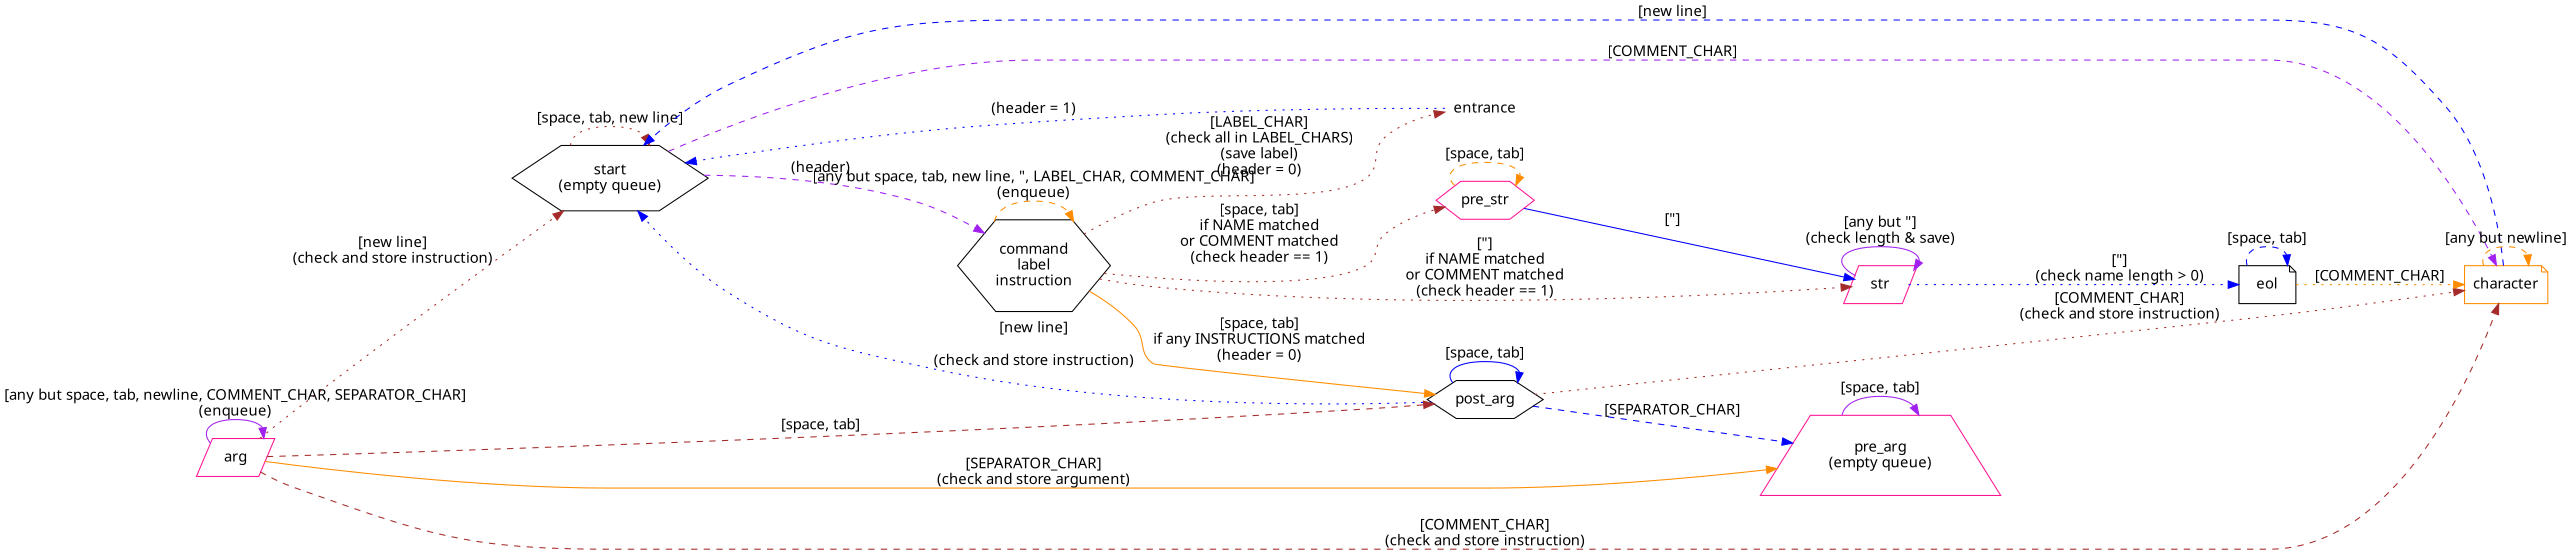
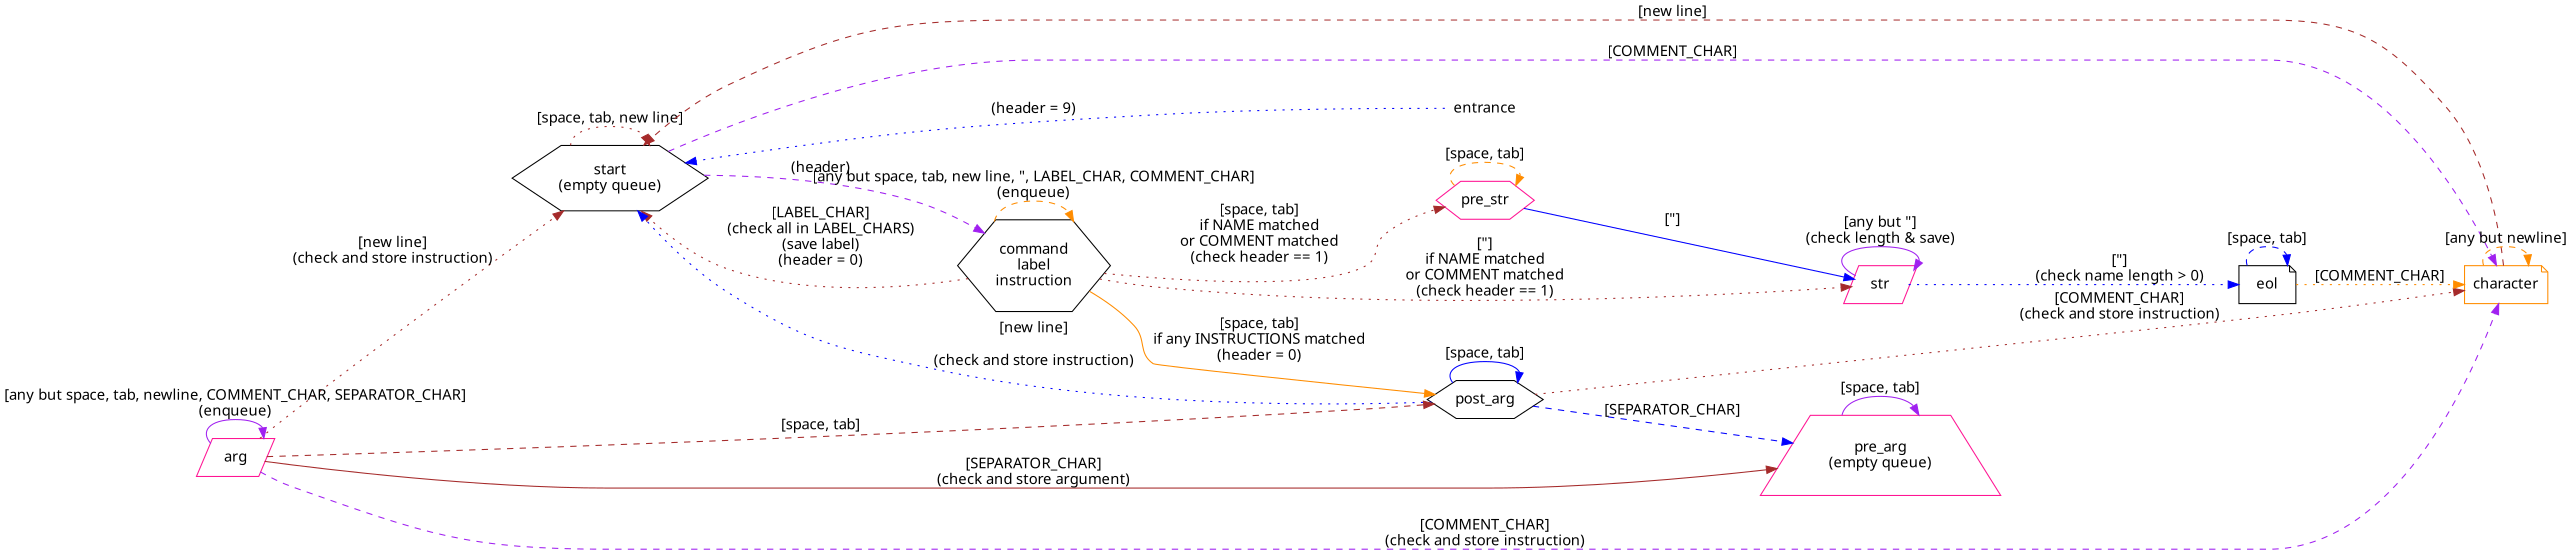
(1635, 20) -> (1635, 20)
(1034, 109) -> (1034, 109)
(1273, 195) -> (800, 284)
(1015, 488) -> (1015, 488)
(1431, 549) -> (1431, 549)
